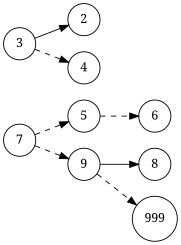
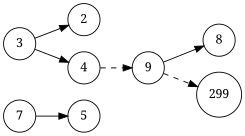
(48, 54) -> (48, 54)
(155, 116) -> none
(48, 130) -> (47, 116)
(48, 151) -> (112, 68)
(155, 219) -> (219, 95)
